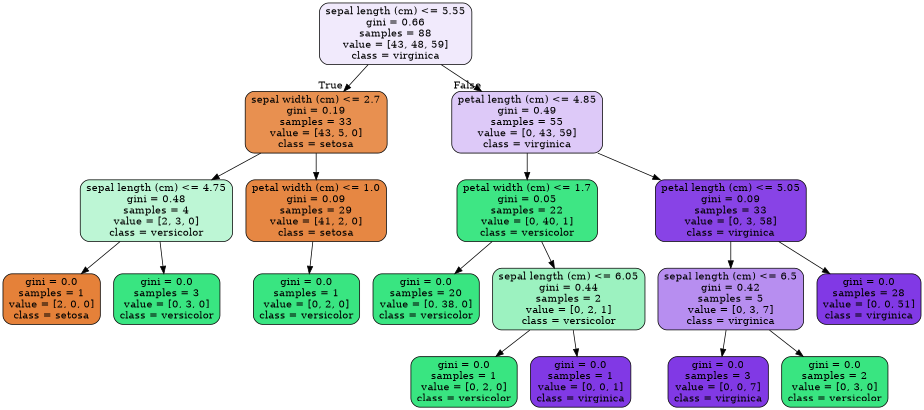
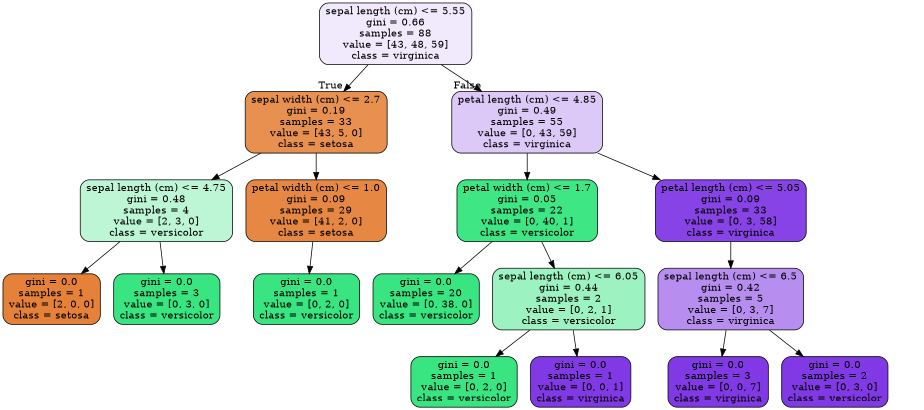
(869, 299) -> none
(835, 382) -> (835, 382)
